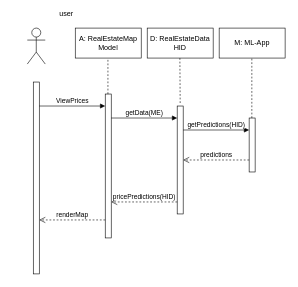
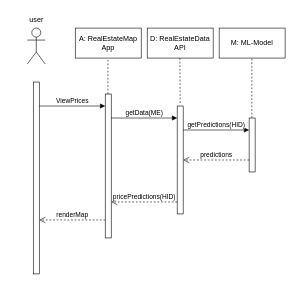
(66, 14) -> (36, 20)
(108, 43) -> (108, 43)
(180, 43) -> (180, 43)
(252, 43) -> (252, 43)
